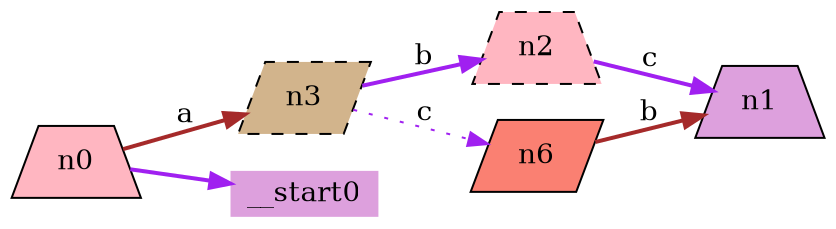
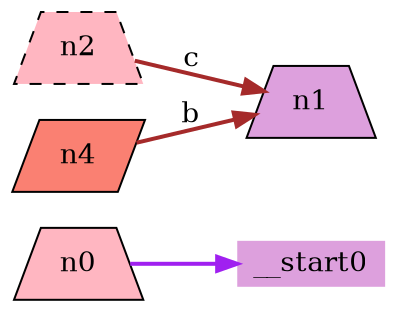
(643, 74) -> (189, 74)
(304, 98) -> none
(537, 156) -> (79, 156)
